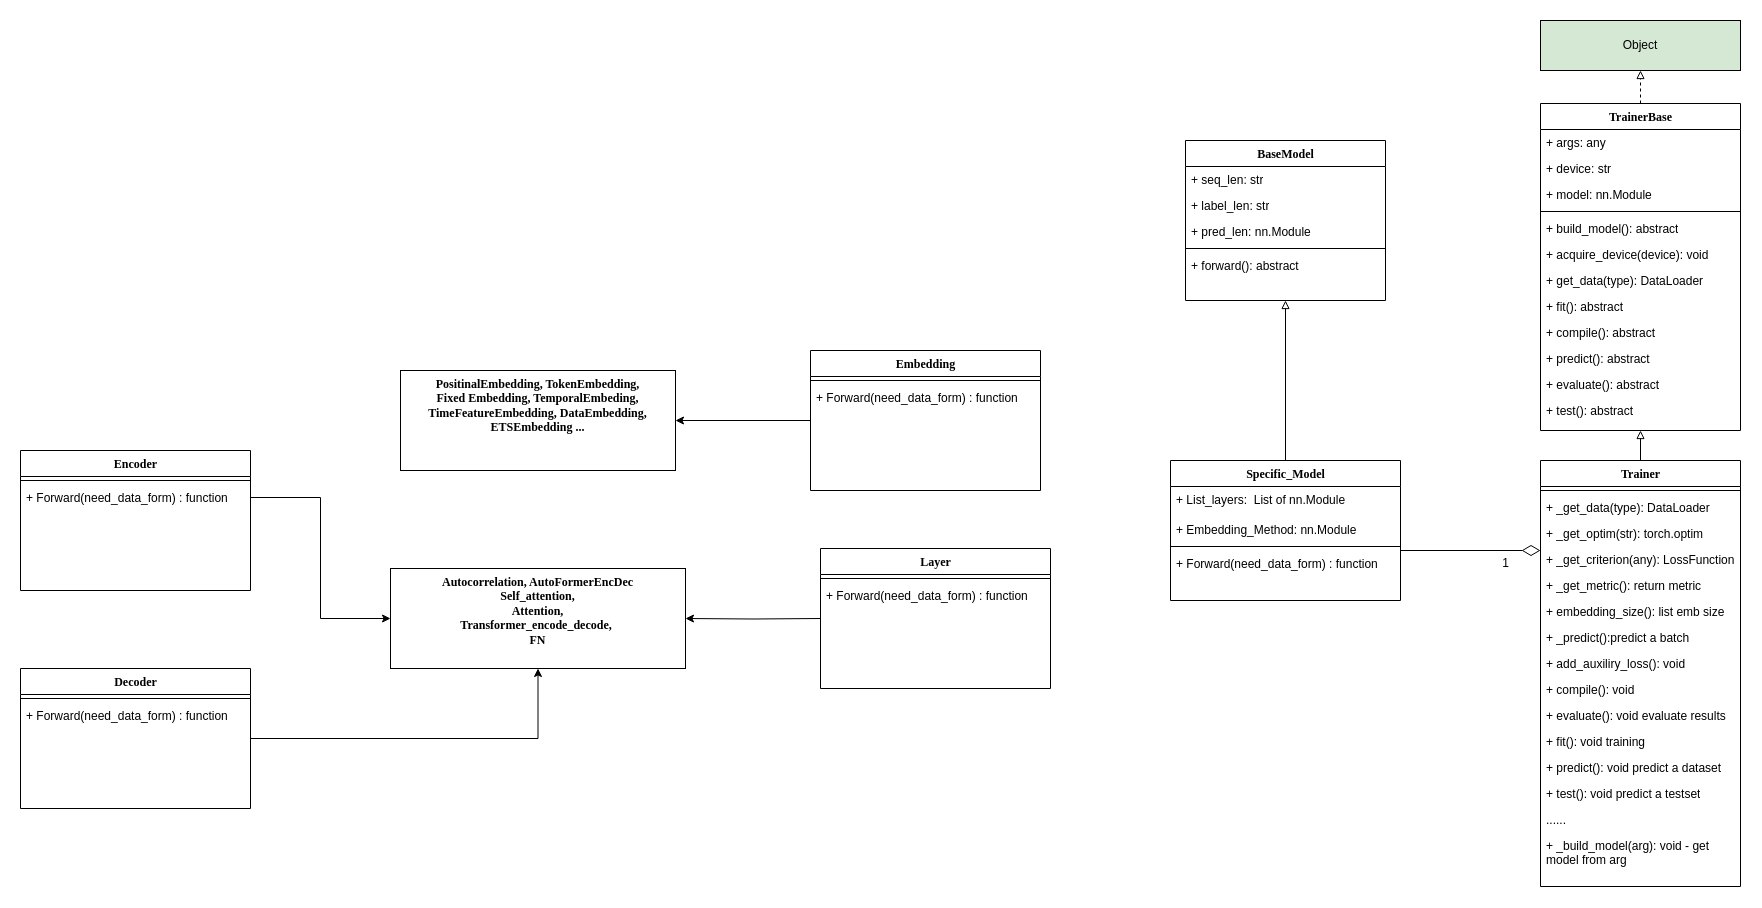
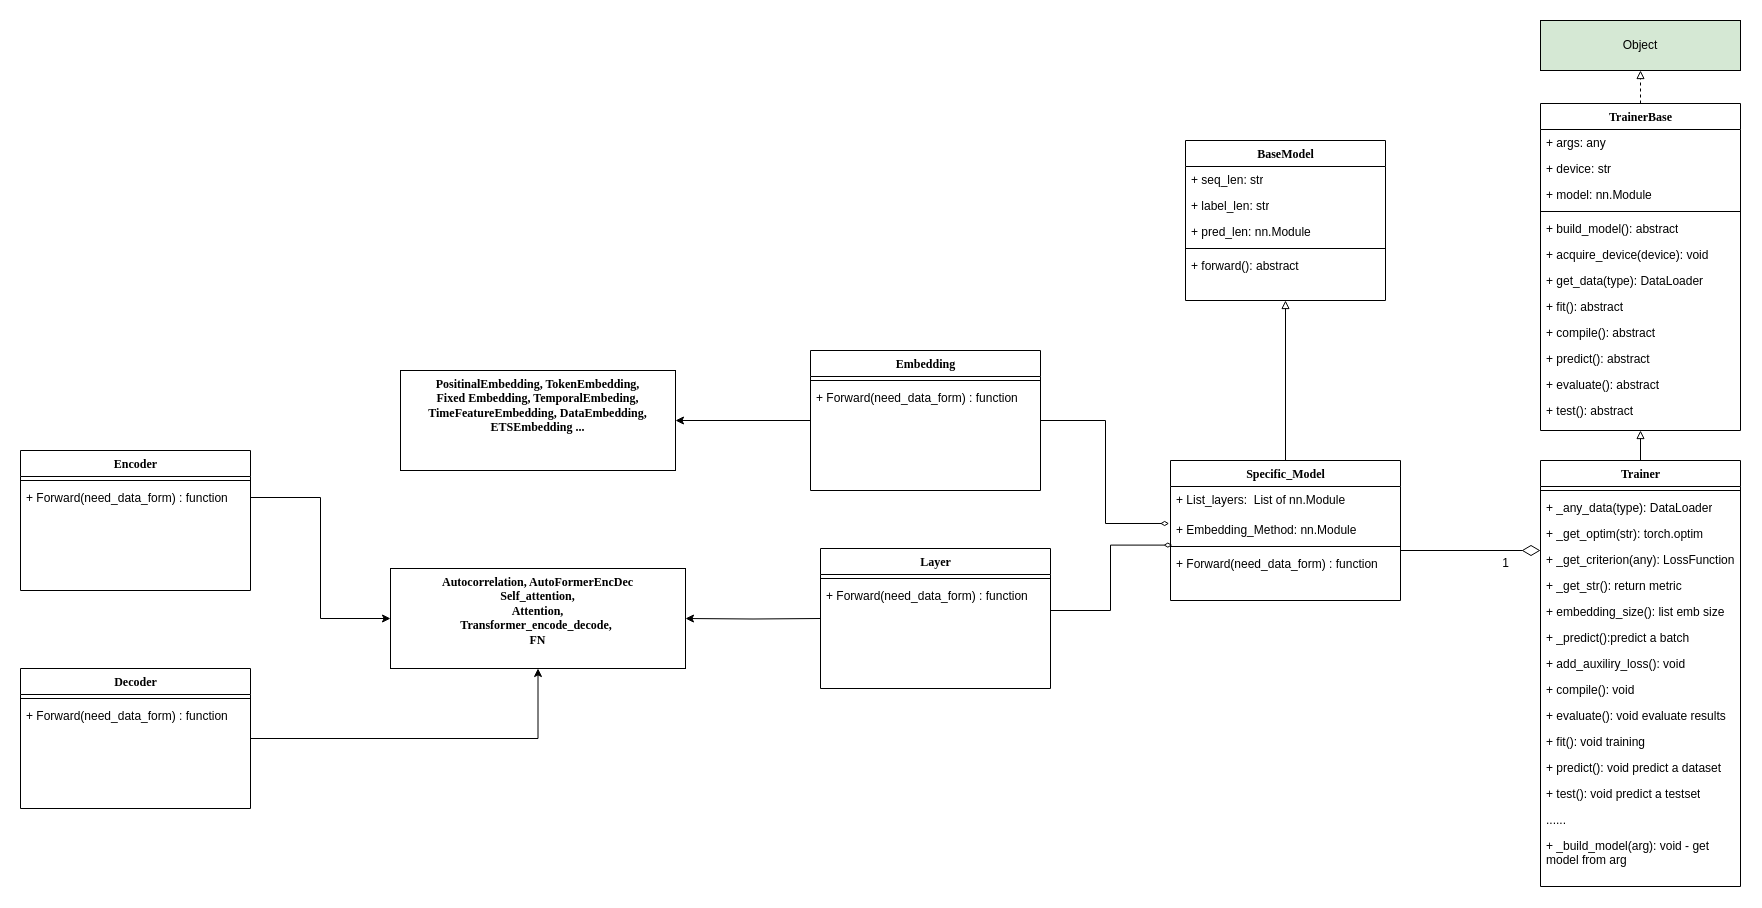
none -> (1106, 467)
(1639, 509) -> (1639, 509)
none -> (1111, 581)
(1638, 587) -> (1629, 587)
